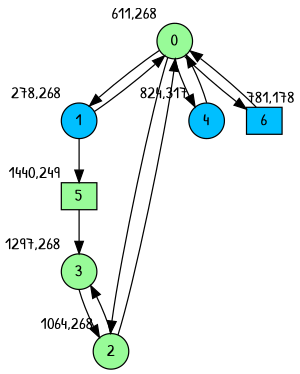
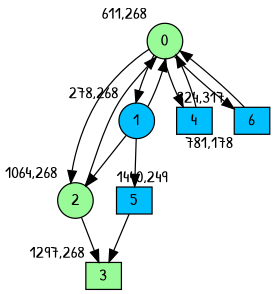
(207, 121) -> (194, 121)
(79, 196) -> (134, 201)
(79, 272) -> (104, 276)
(86, 308) -> (110, 156)
